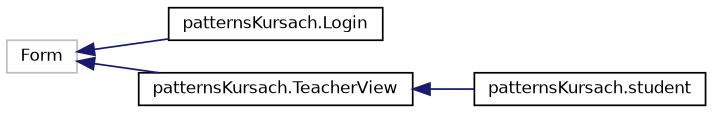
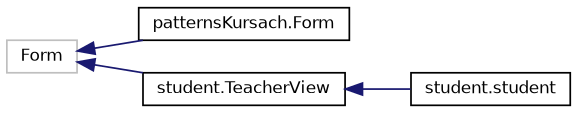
(276, 24) -> (244, 24)
(276, 89) -> (244, 89)
(590, 89) -> (491, 89)
